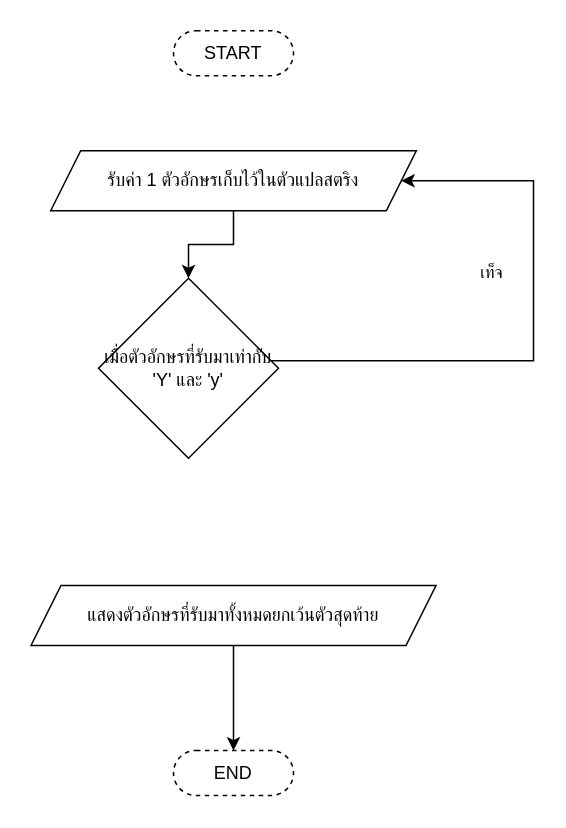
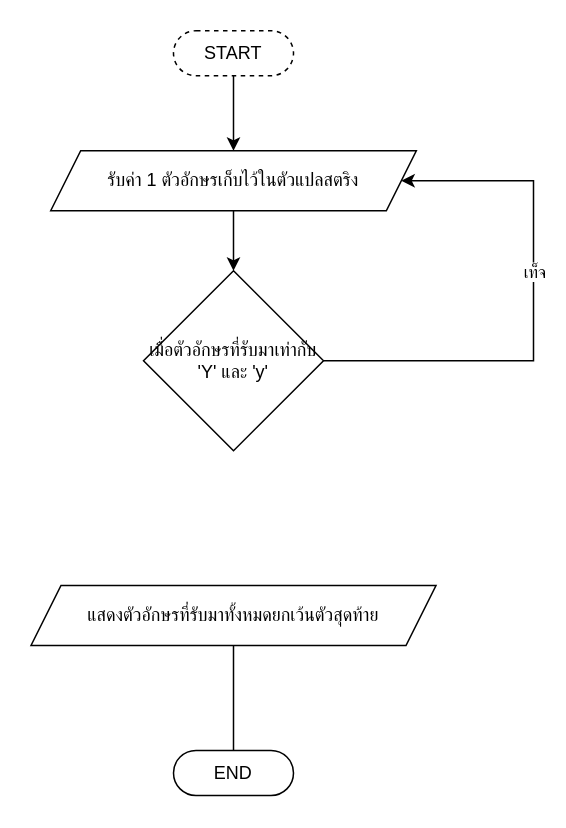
none -> (233, 108)
(188, 368) -> (233, 361)
(233, 739) -> (233, 743)
(233, 773) -> (233, 773)
